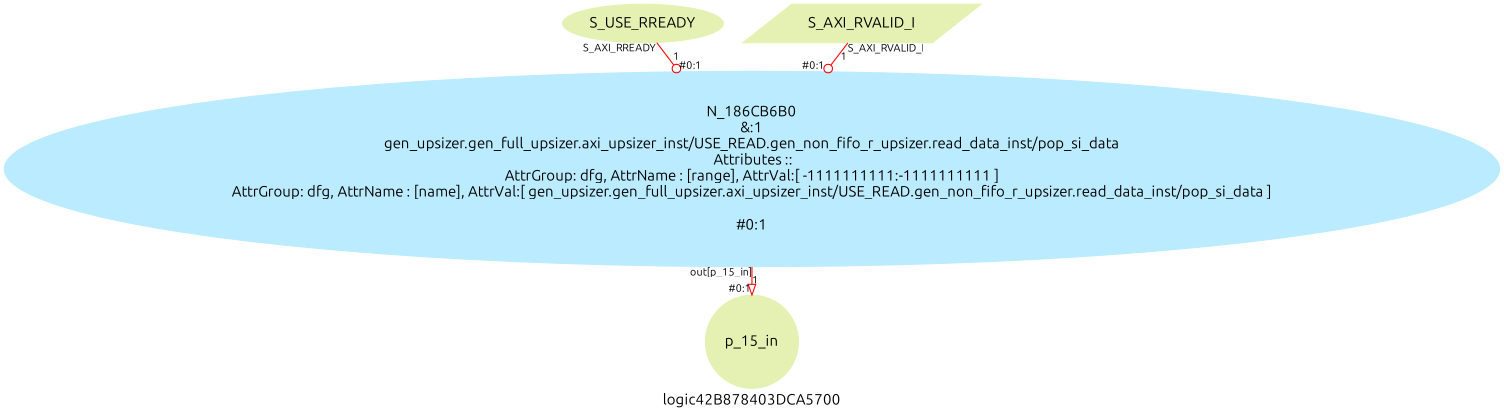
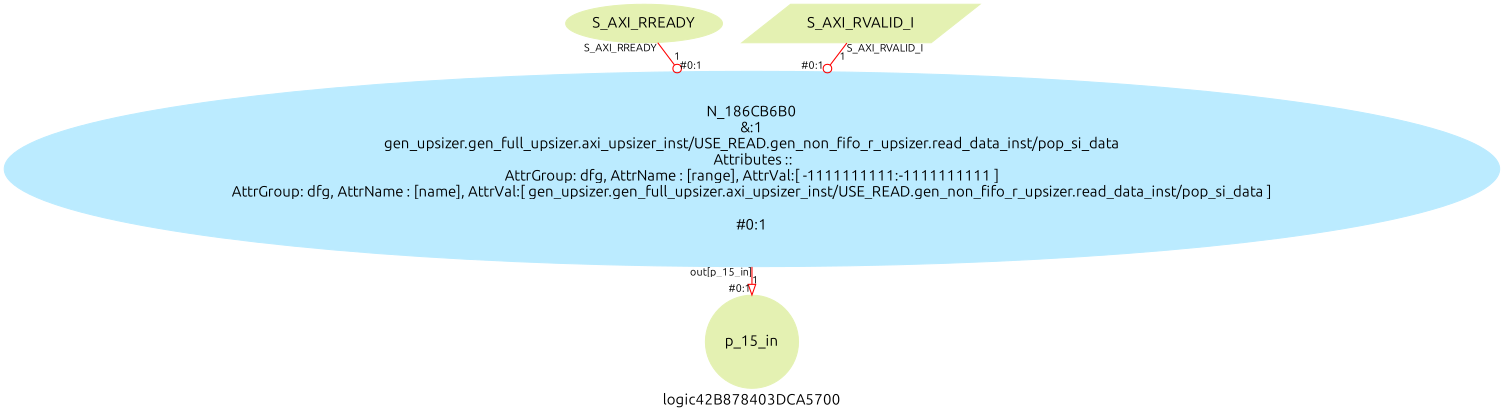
(643, 23) -> (644, 23)
